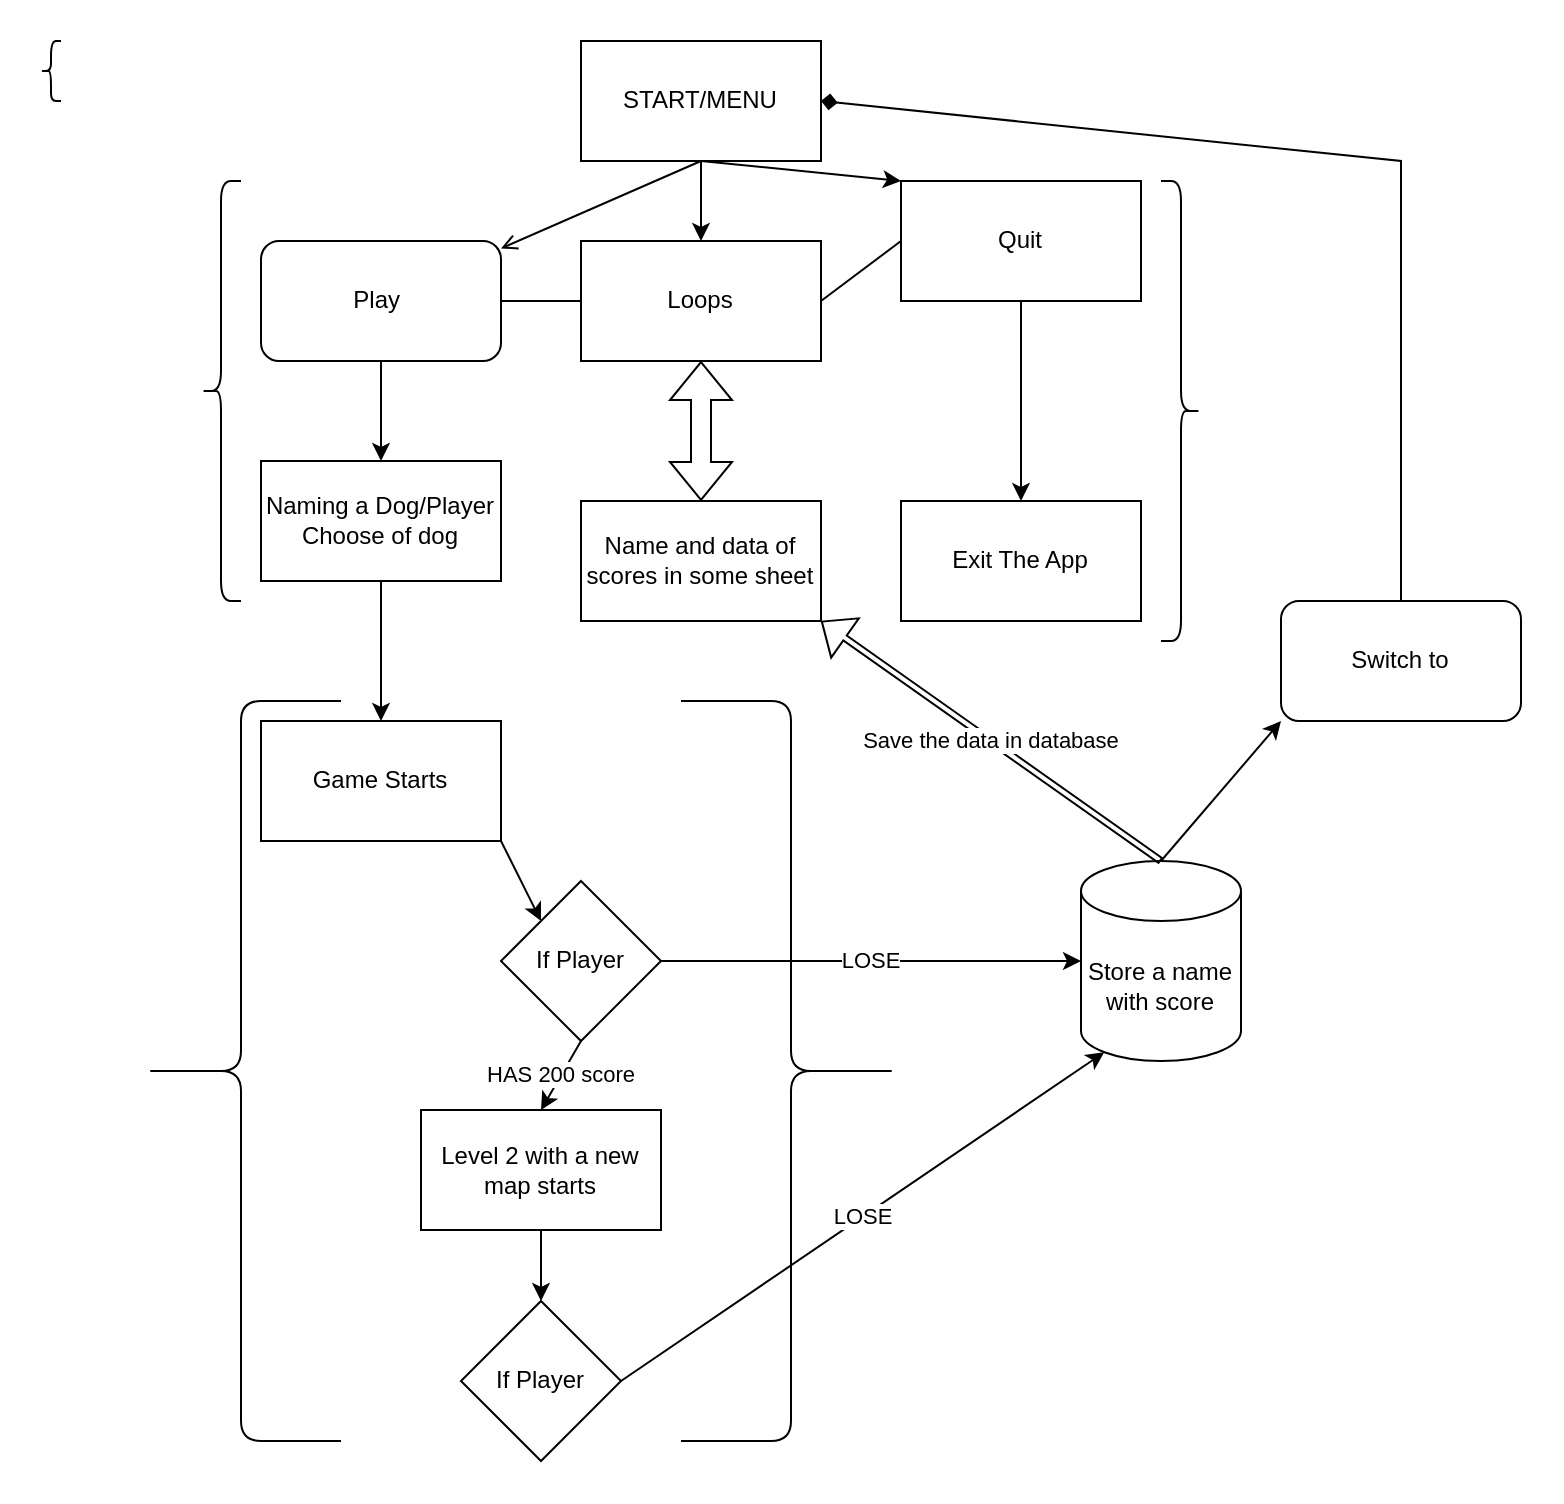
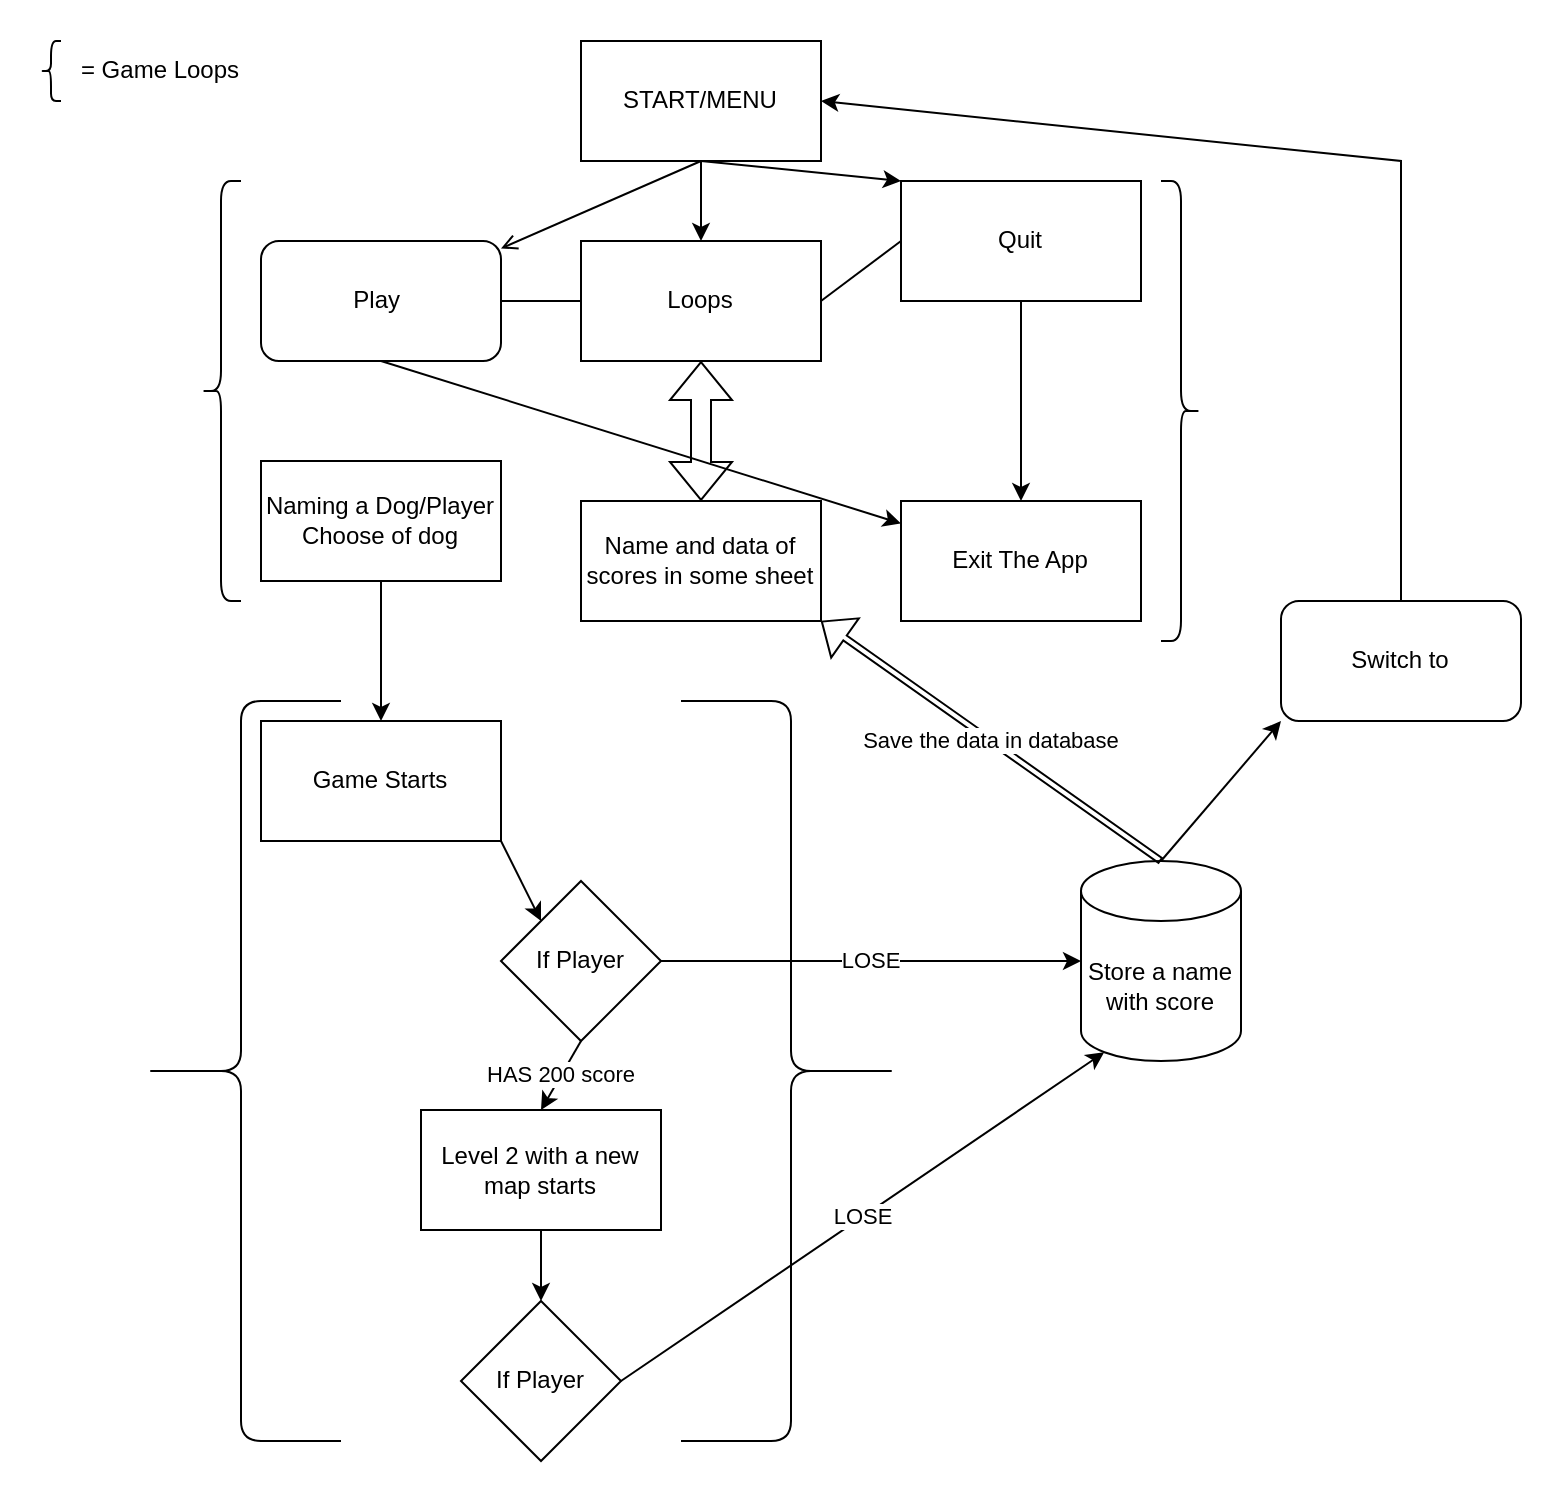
none -> (161, 71)
(837, 103) -> (837, 103)
(381, 404) -> (551, 414)
